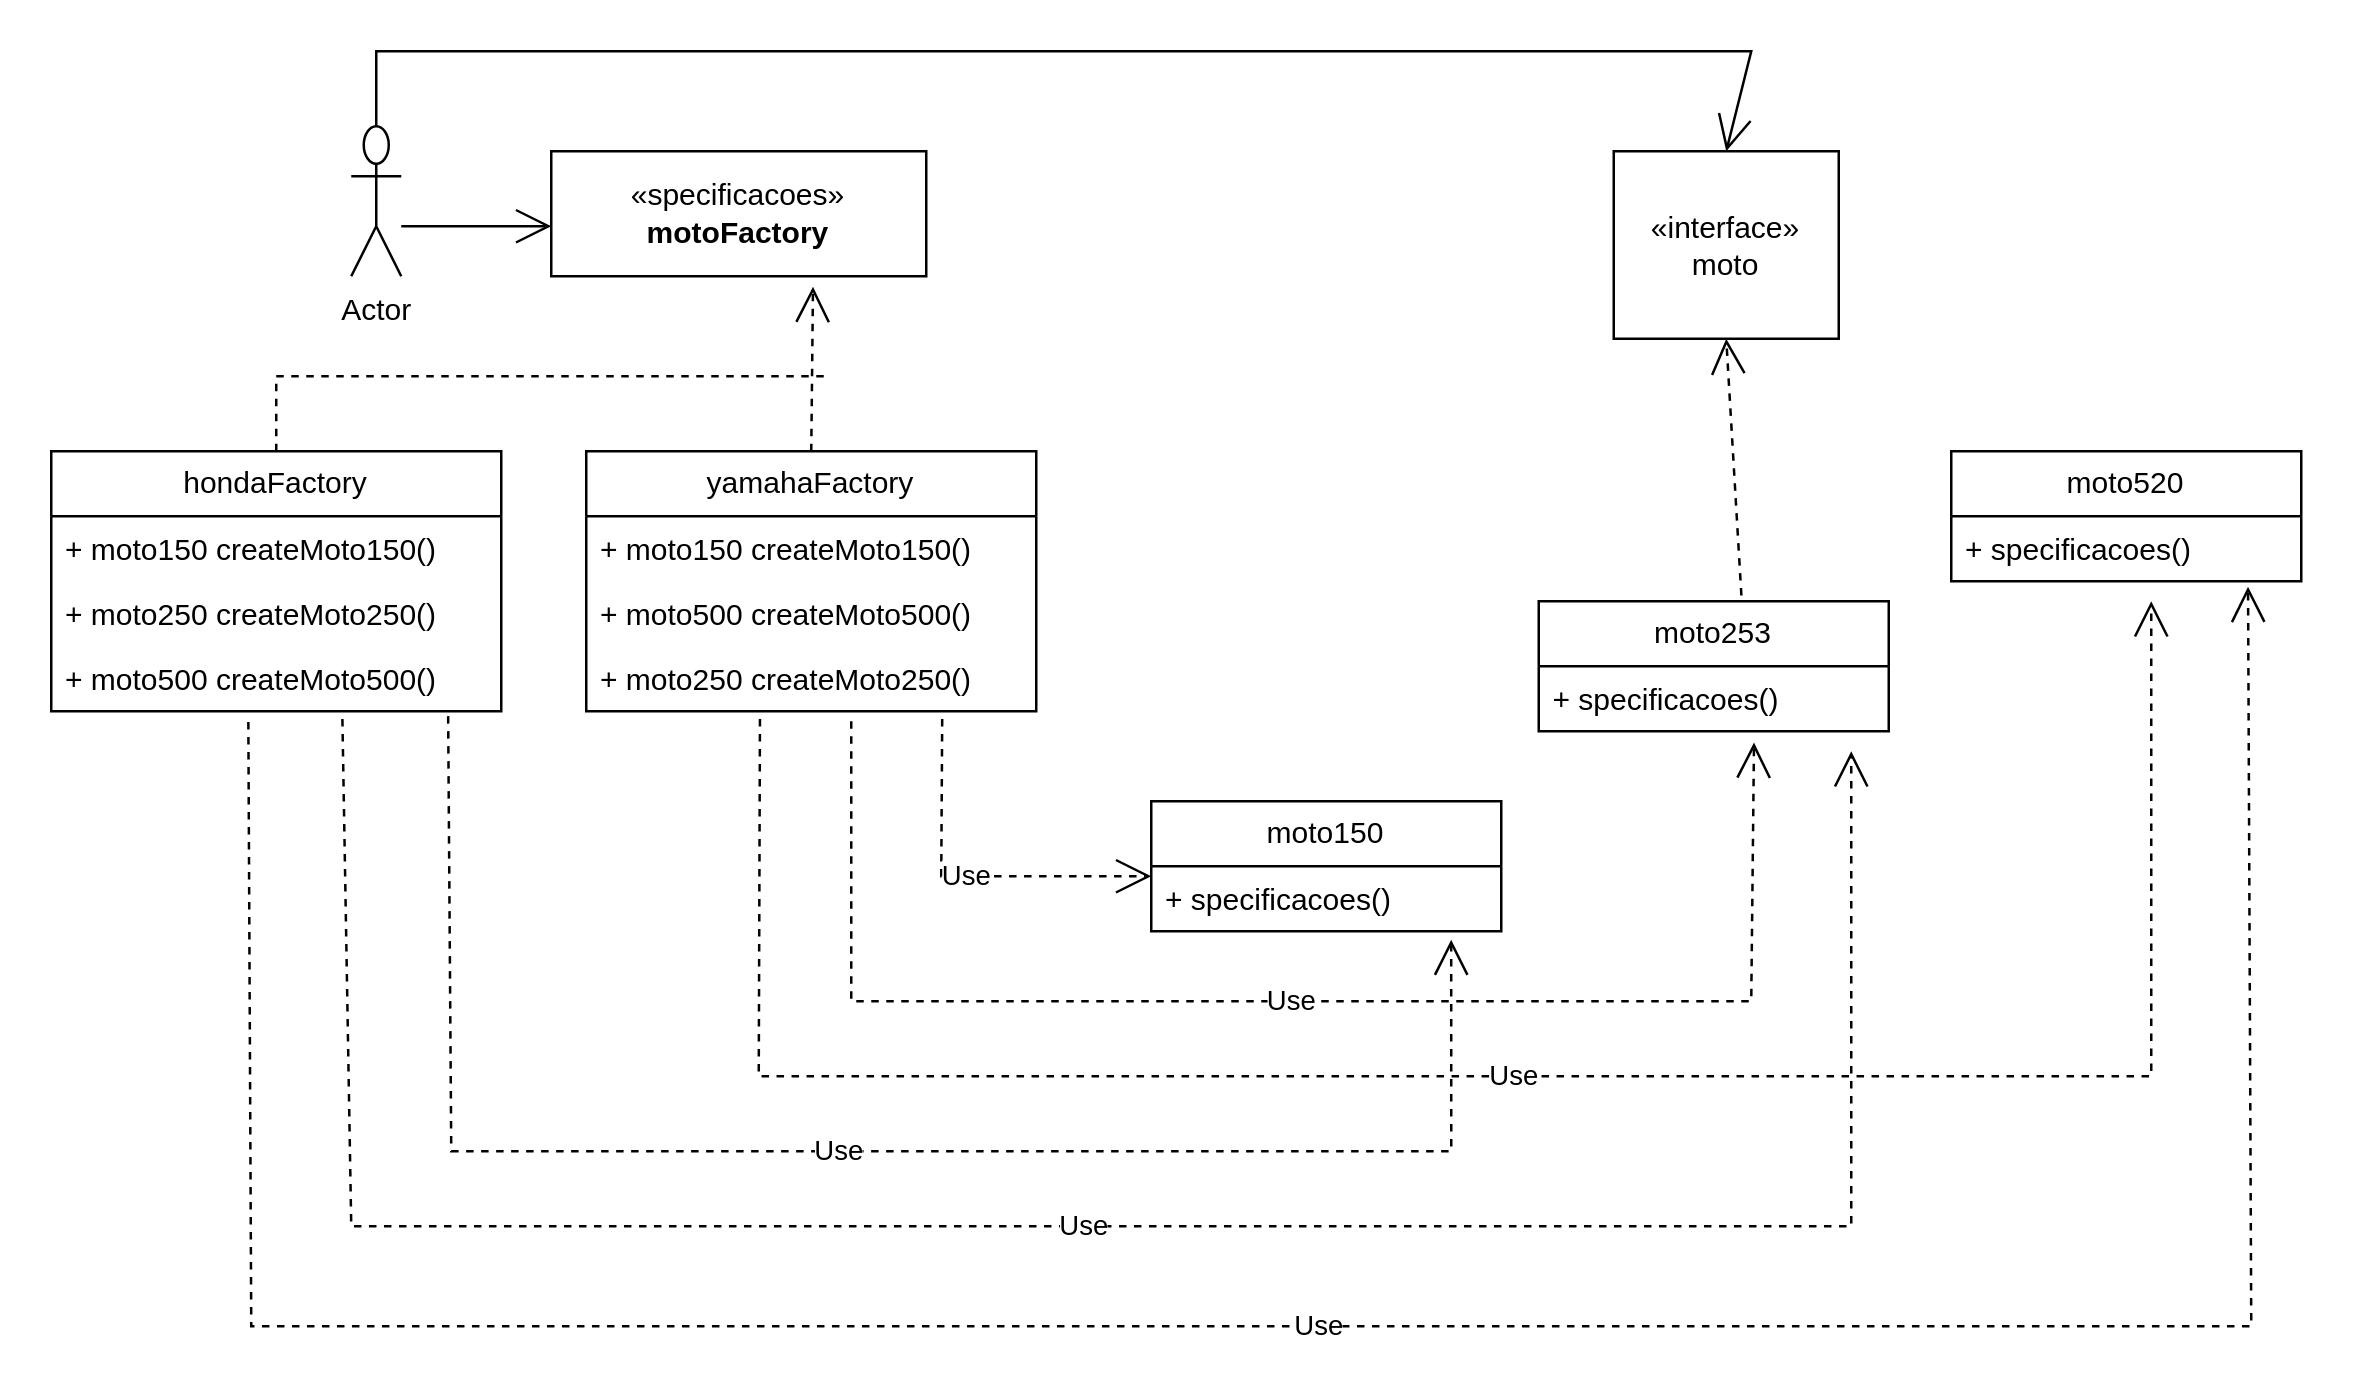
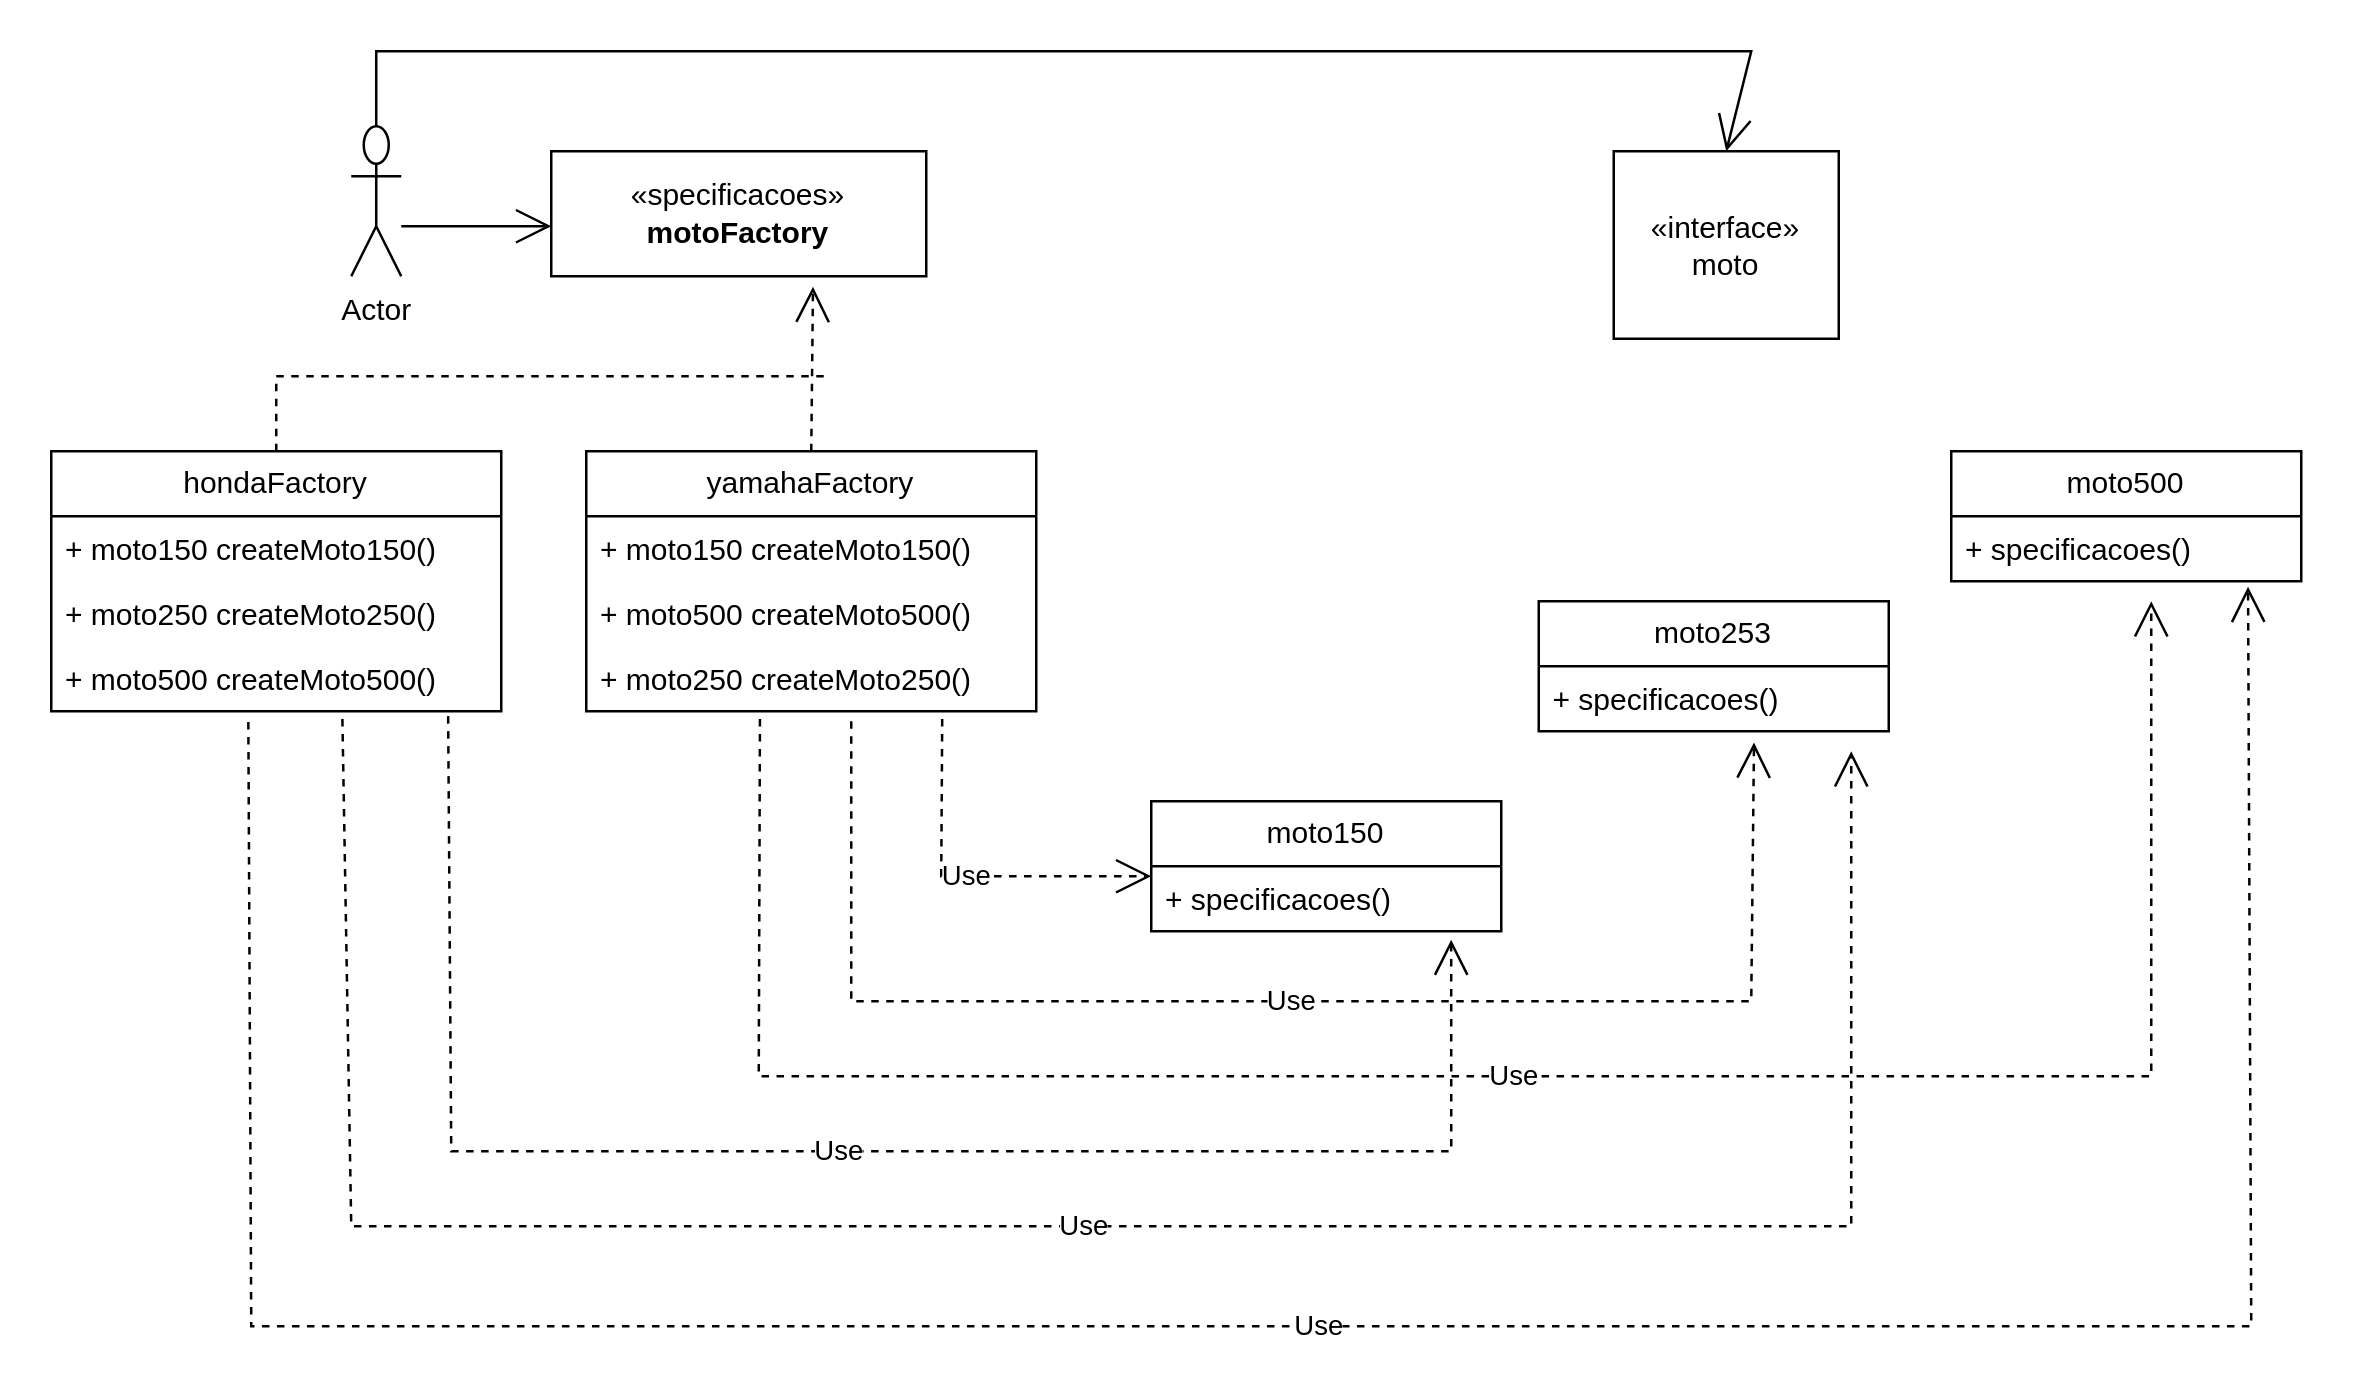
(1734, 470) -> none
(2126, 484) -> (2126, 484)
